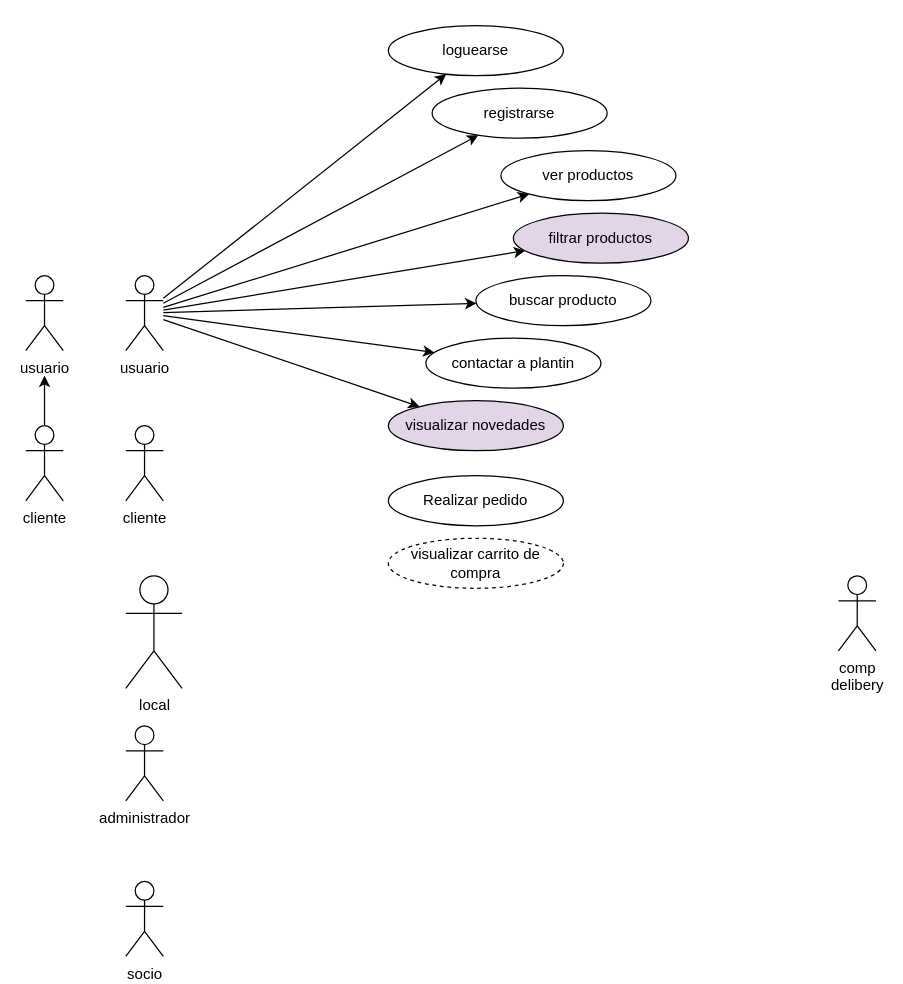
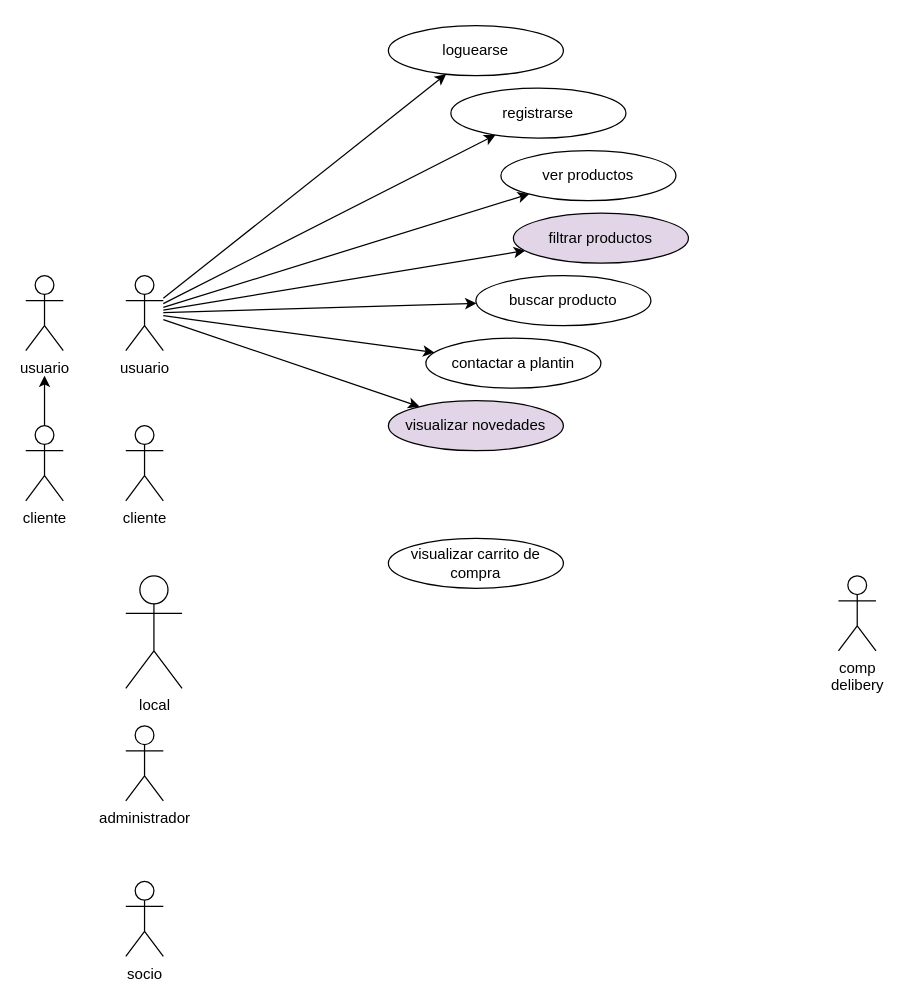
(519, 113) -> (538, 113)
(476, 501) -> none
(476, 563) -> (476, 563)
